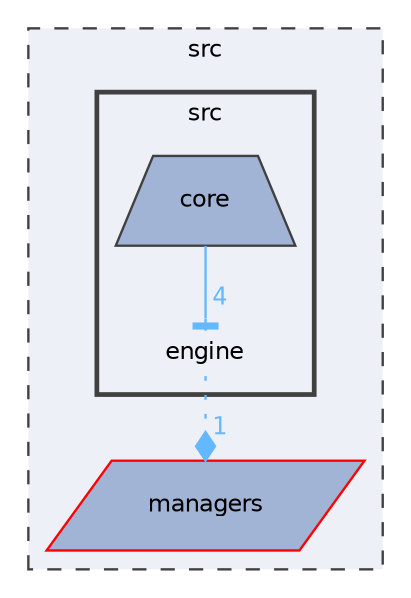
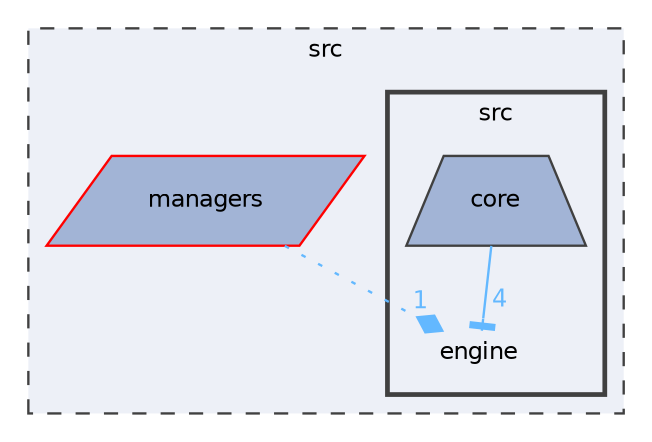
(206, 409) -> (351, 282)
